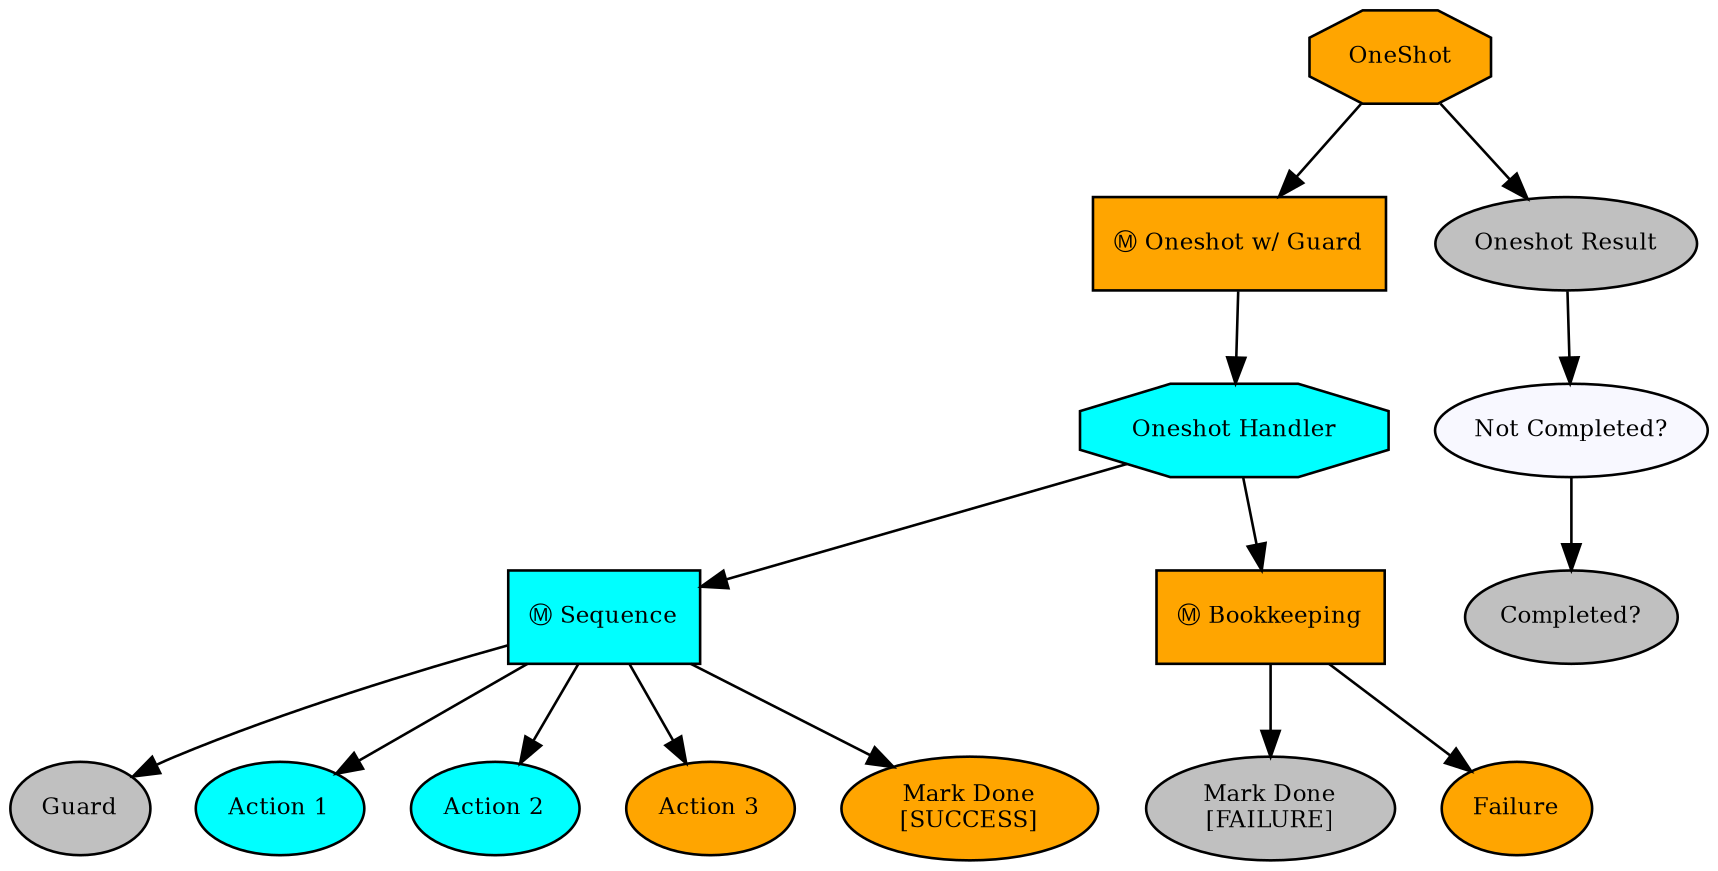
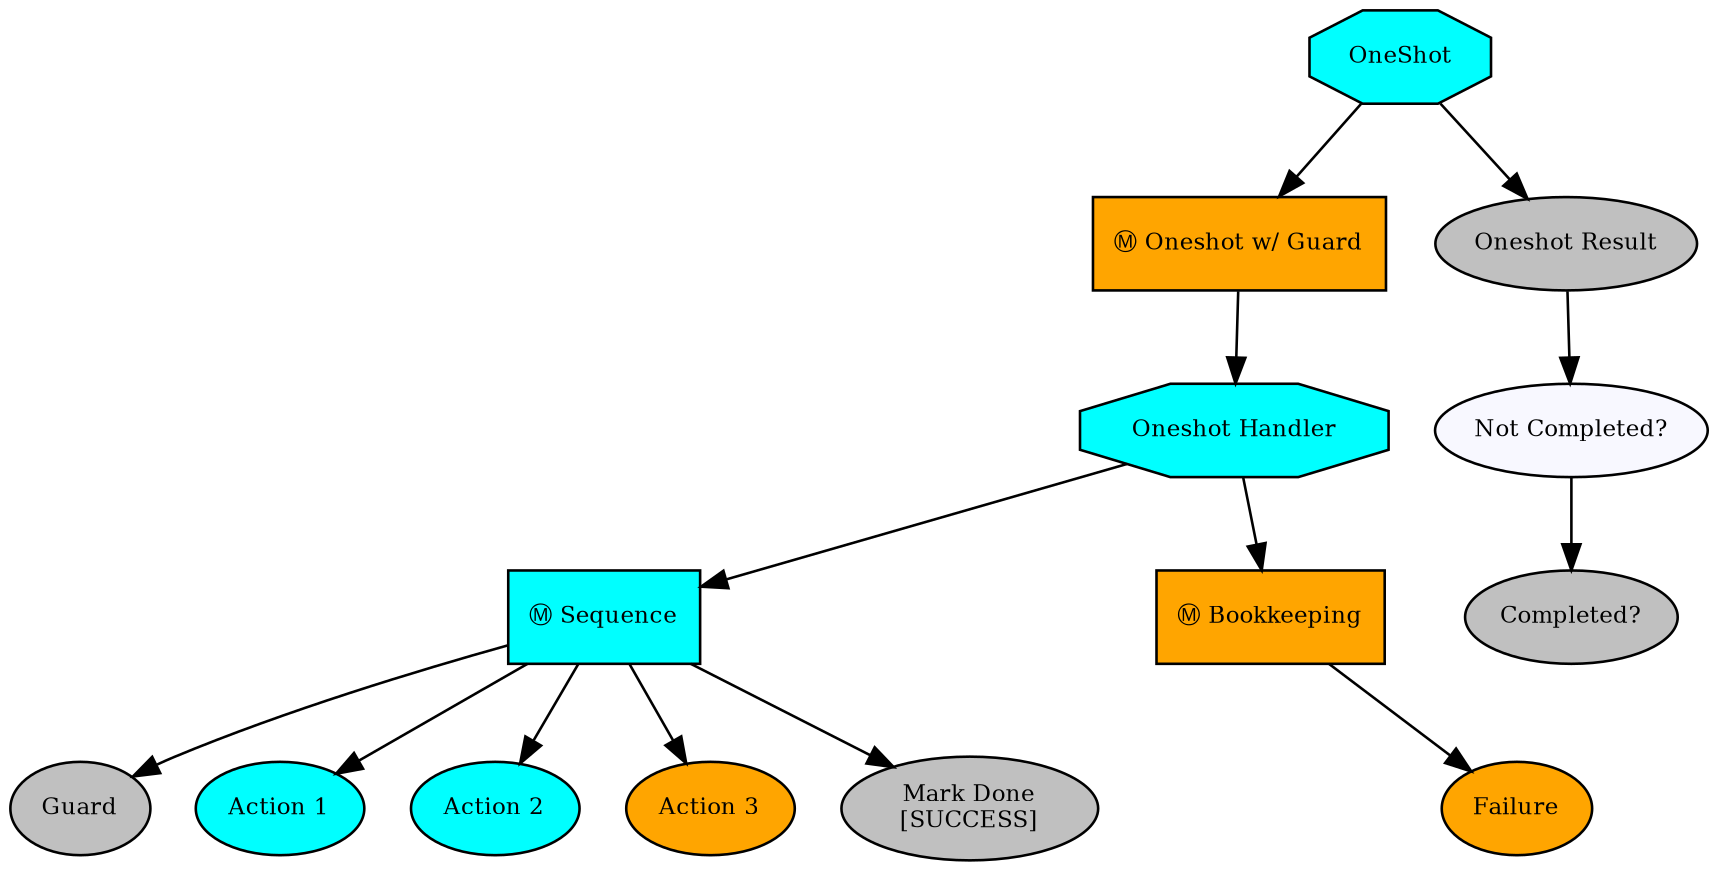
(1400, 57) -> (1400, 57)
(970, 809) -> (970, 809)
(1271, 809) -> none
